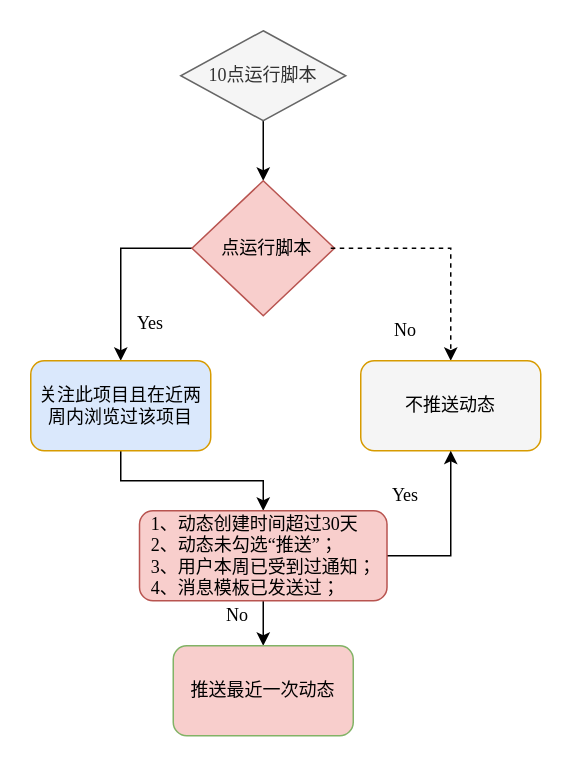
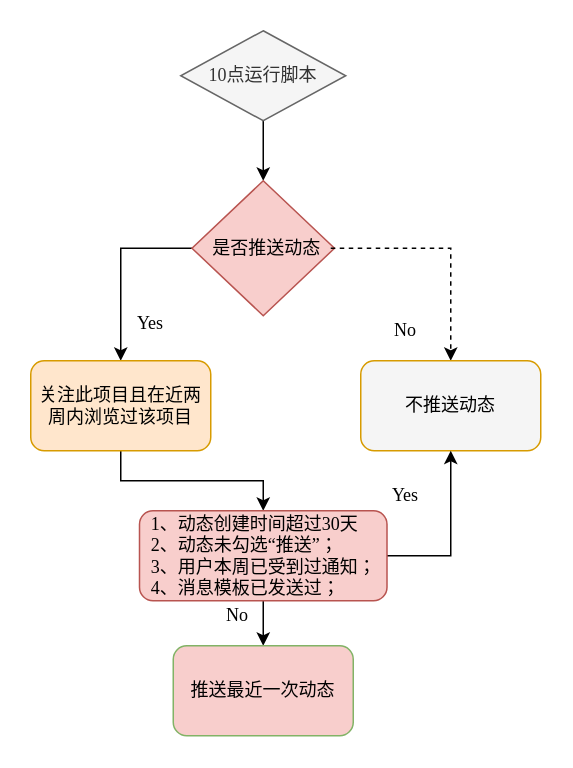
(267, 248) -> (267, 248)
(121, 406) -> (121, 406)
